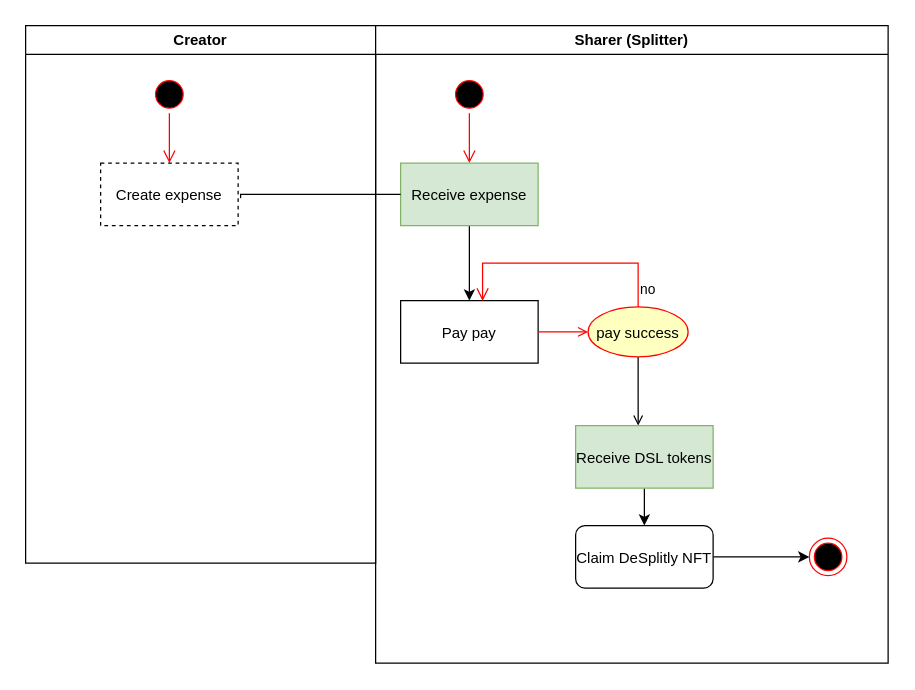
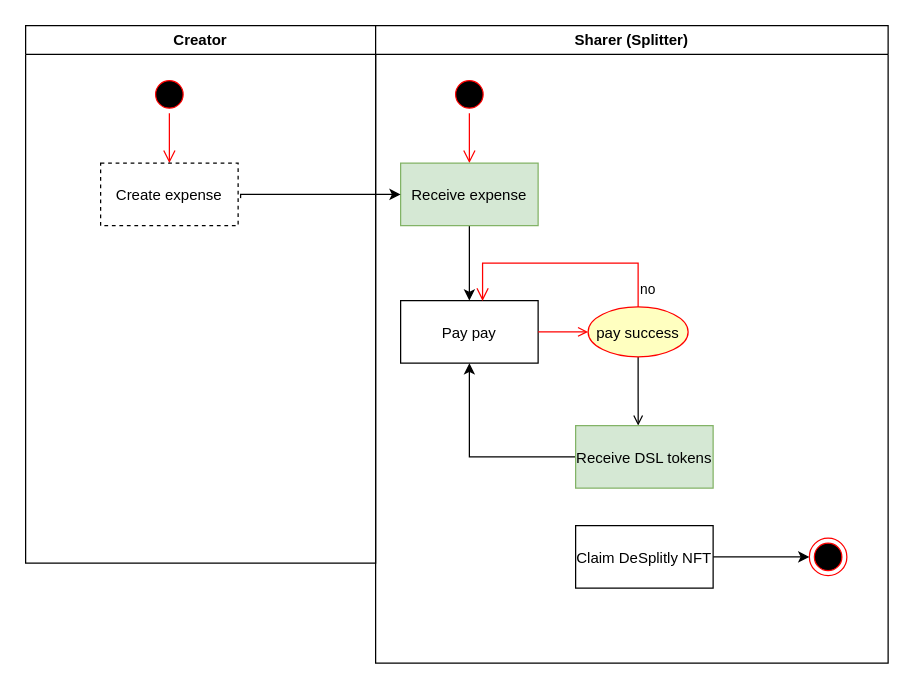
(394, 194) -> (391, 194)
(644, 511) -> (480, 457)
(644, 557) -> (644, 557)
